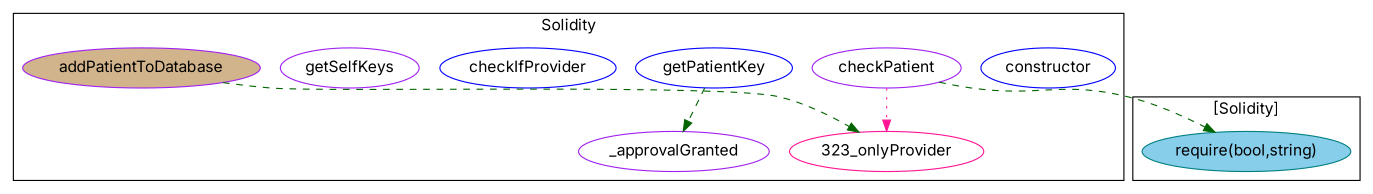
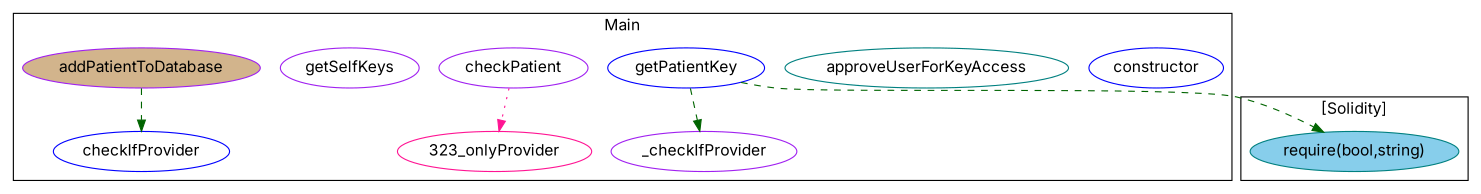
(569, 26) -> (623, 26)
none -> (927, 68)
(539, 89) -> (141, 104)
(1075, 90) -> (1030, 90)
(674, 151) -> (704, 151)
